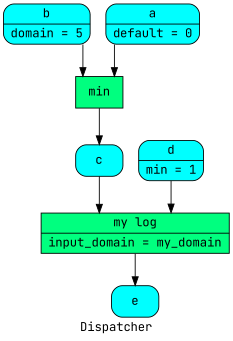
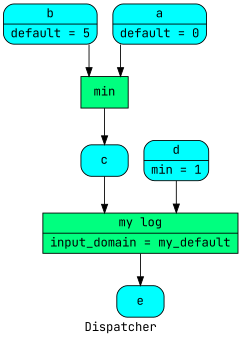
(47, 34) -> (50, 34)
(135, 243) -> (140, 243)
